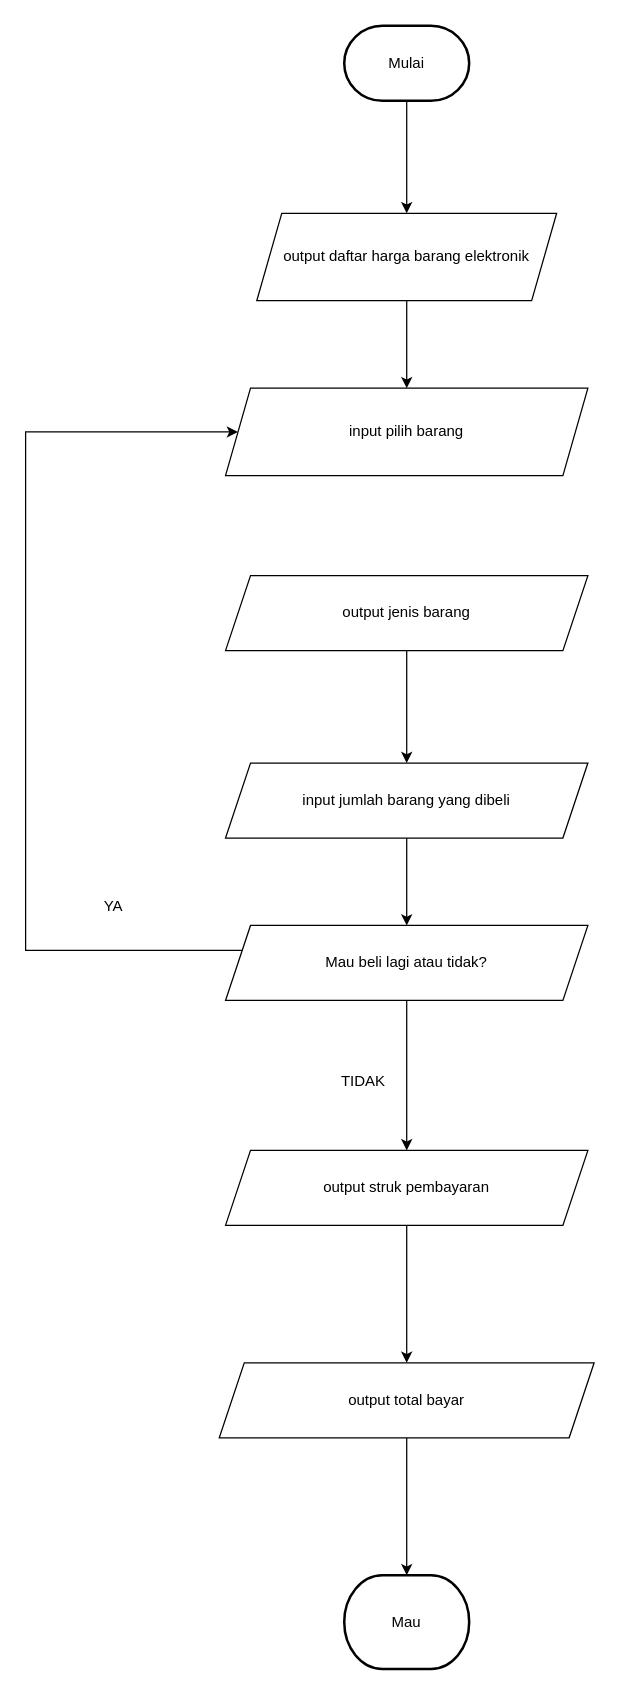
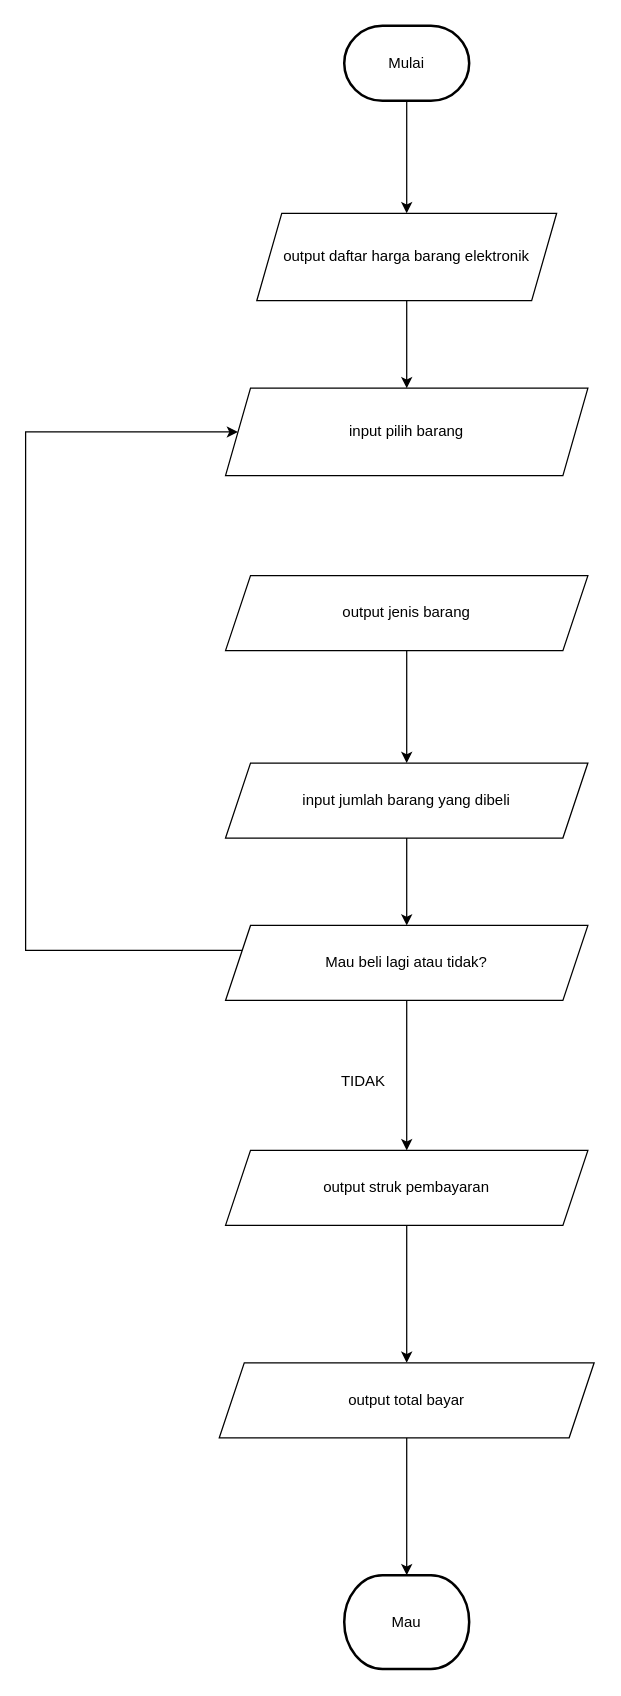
(113, 907) -> none
